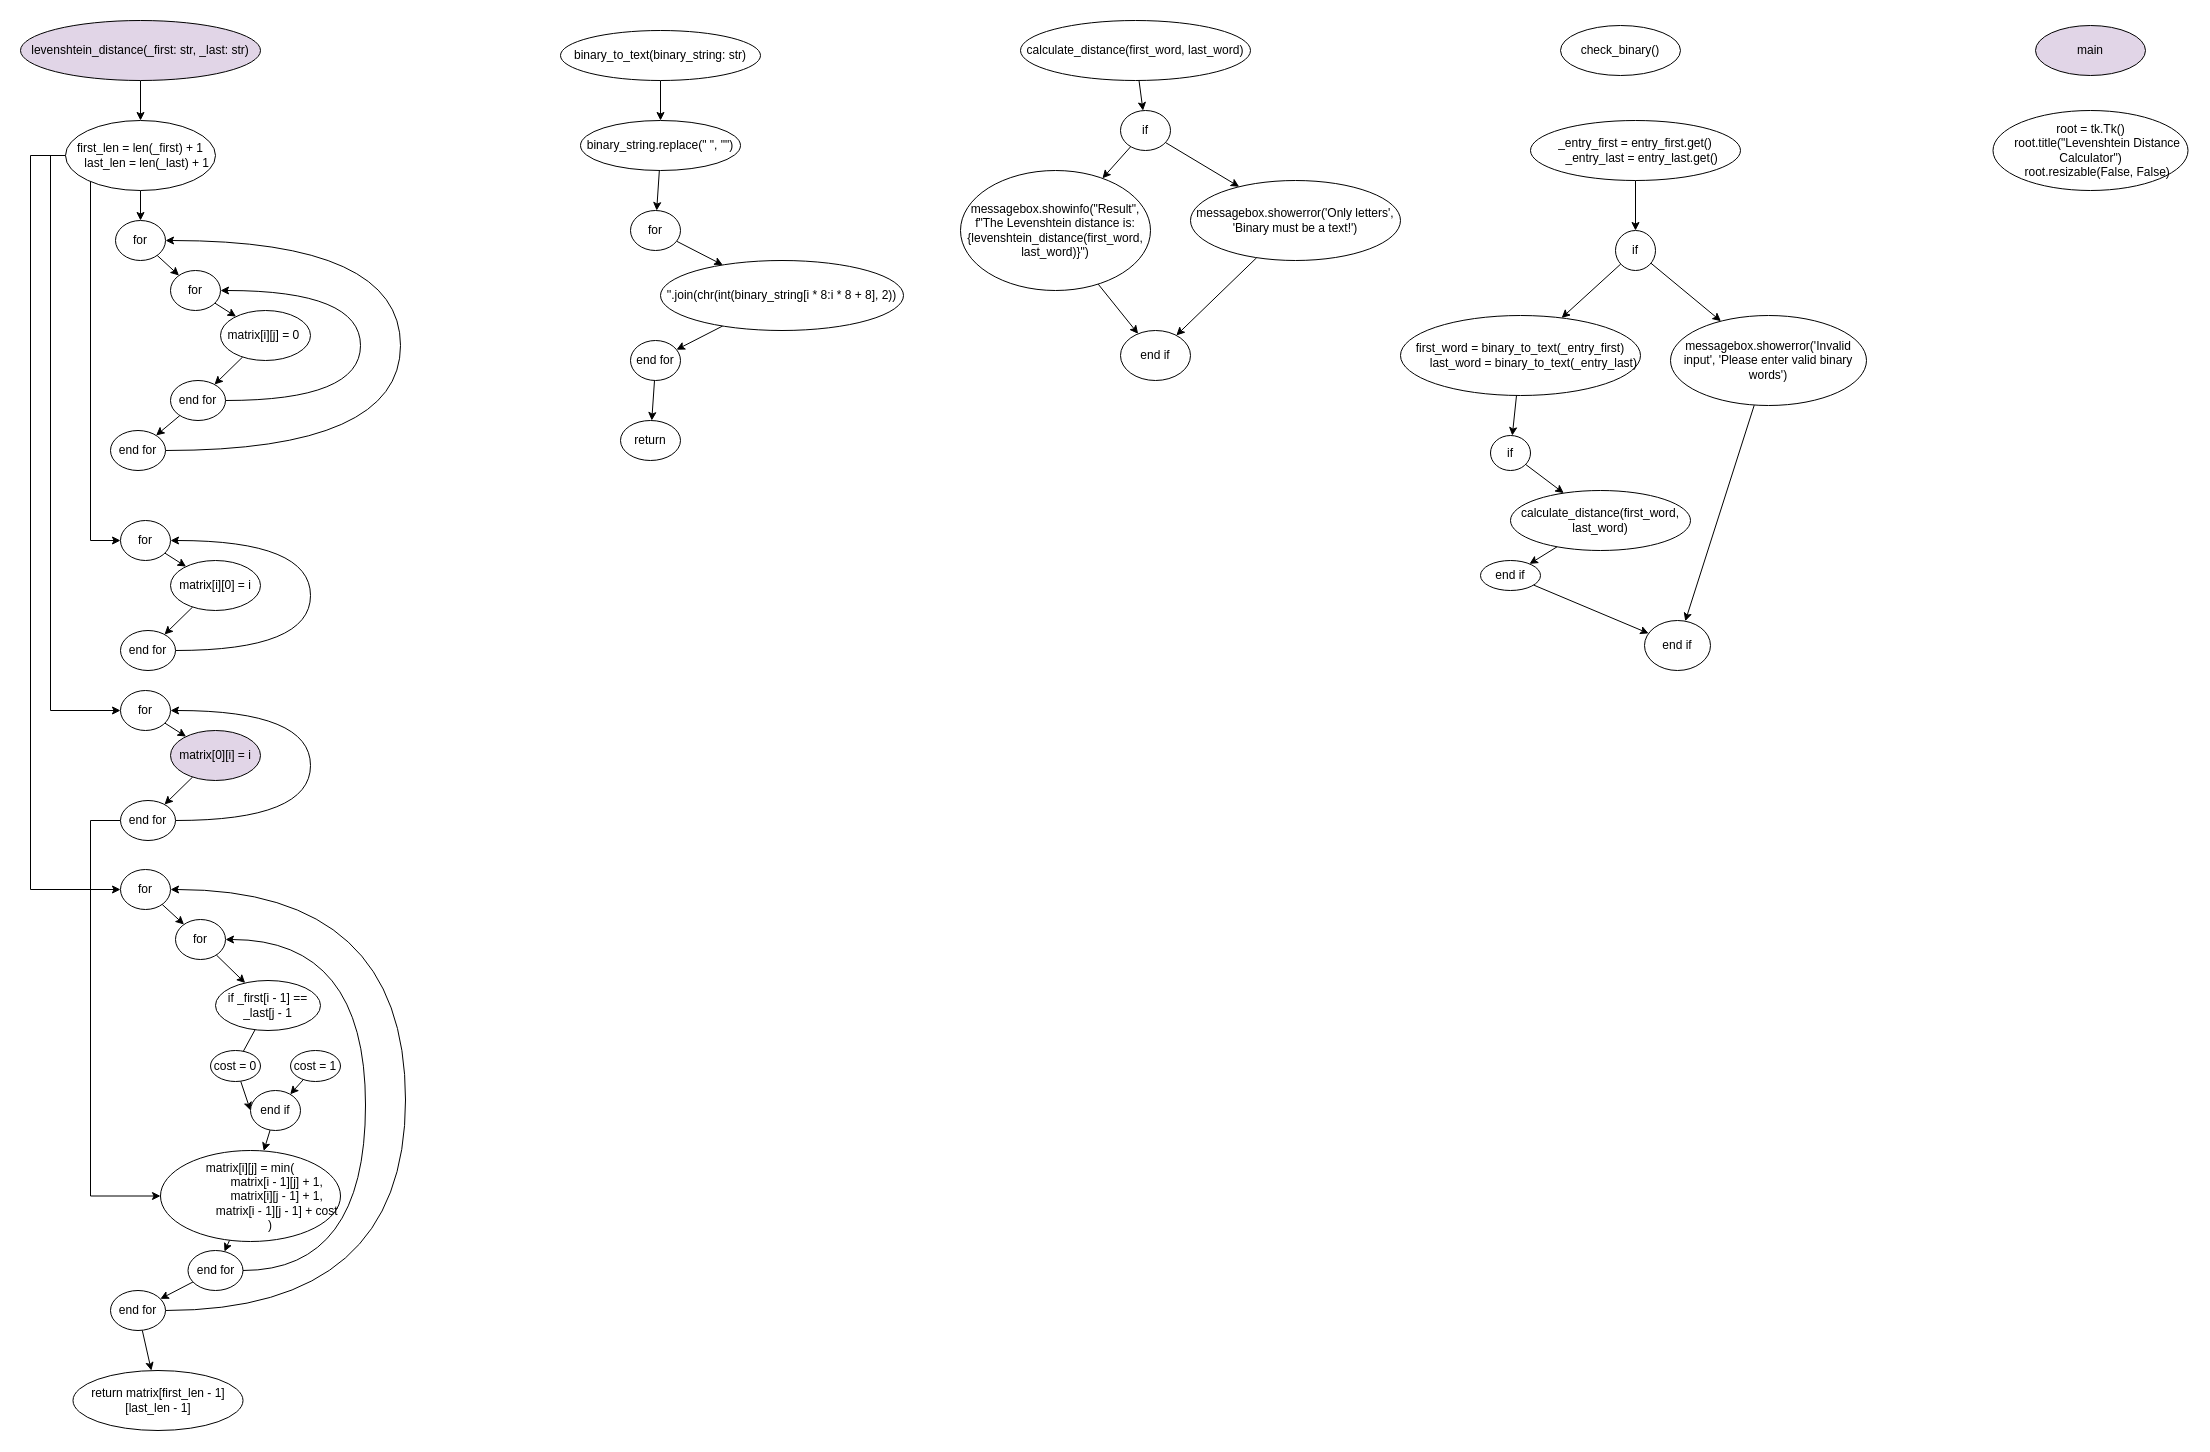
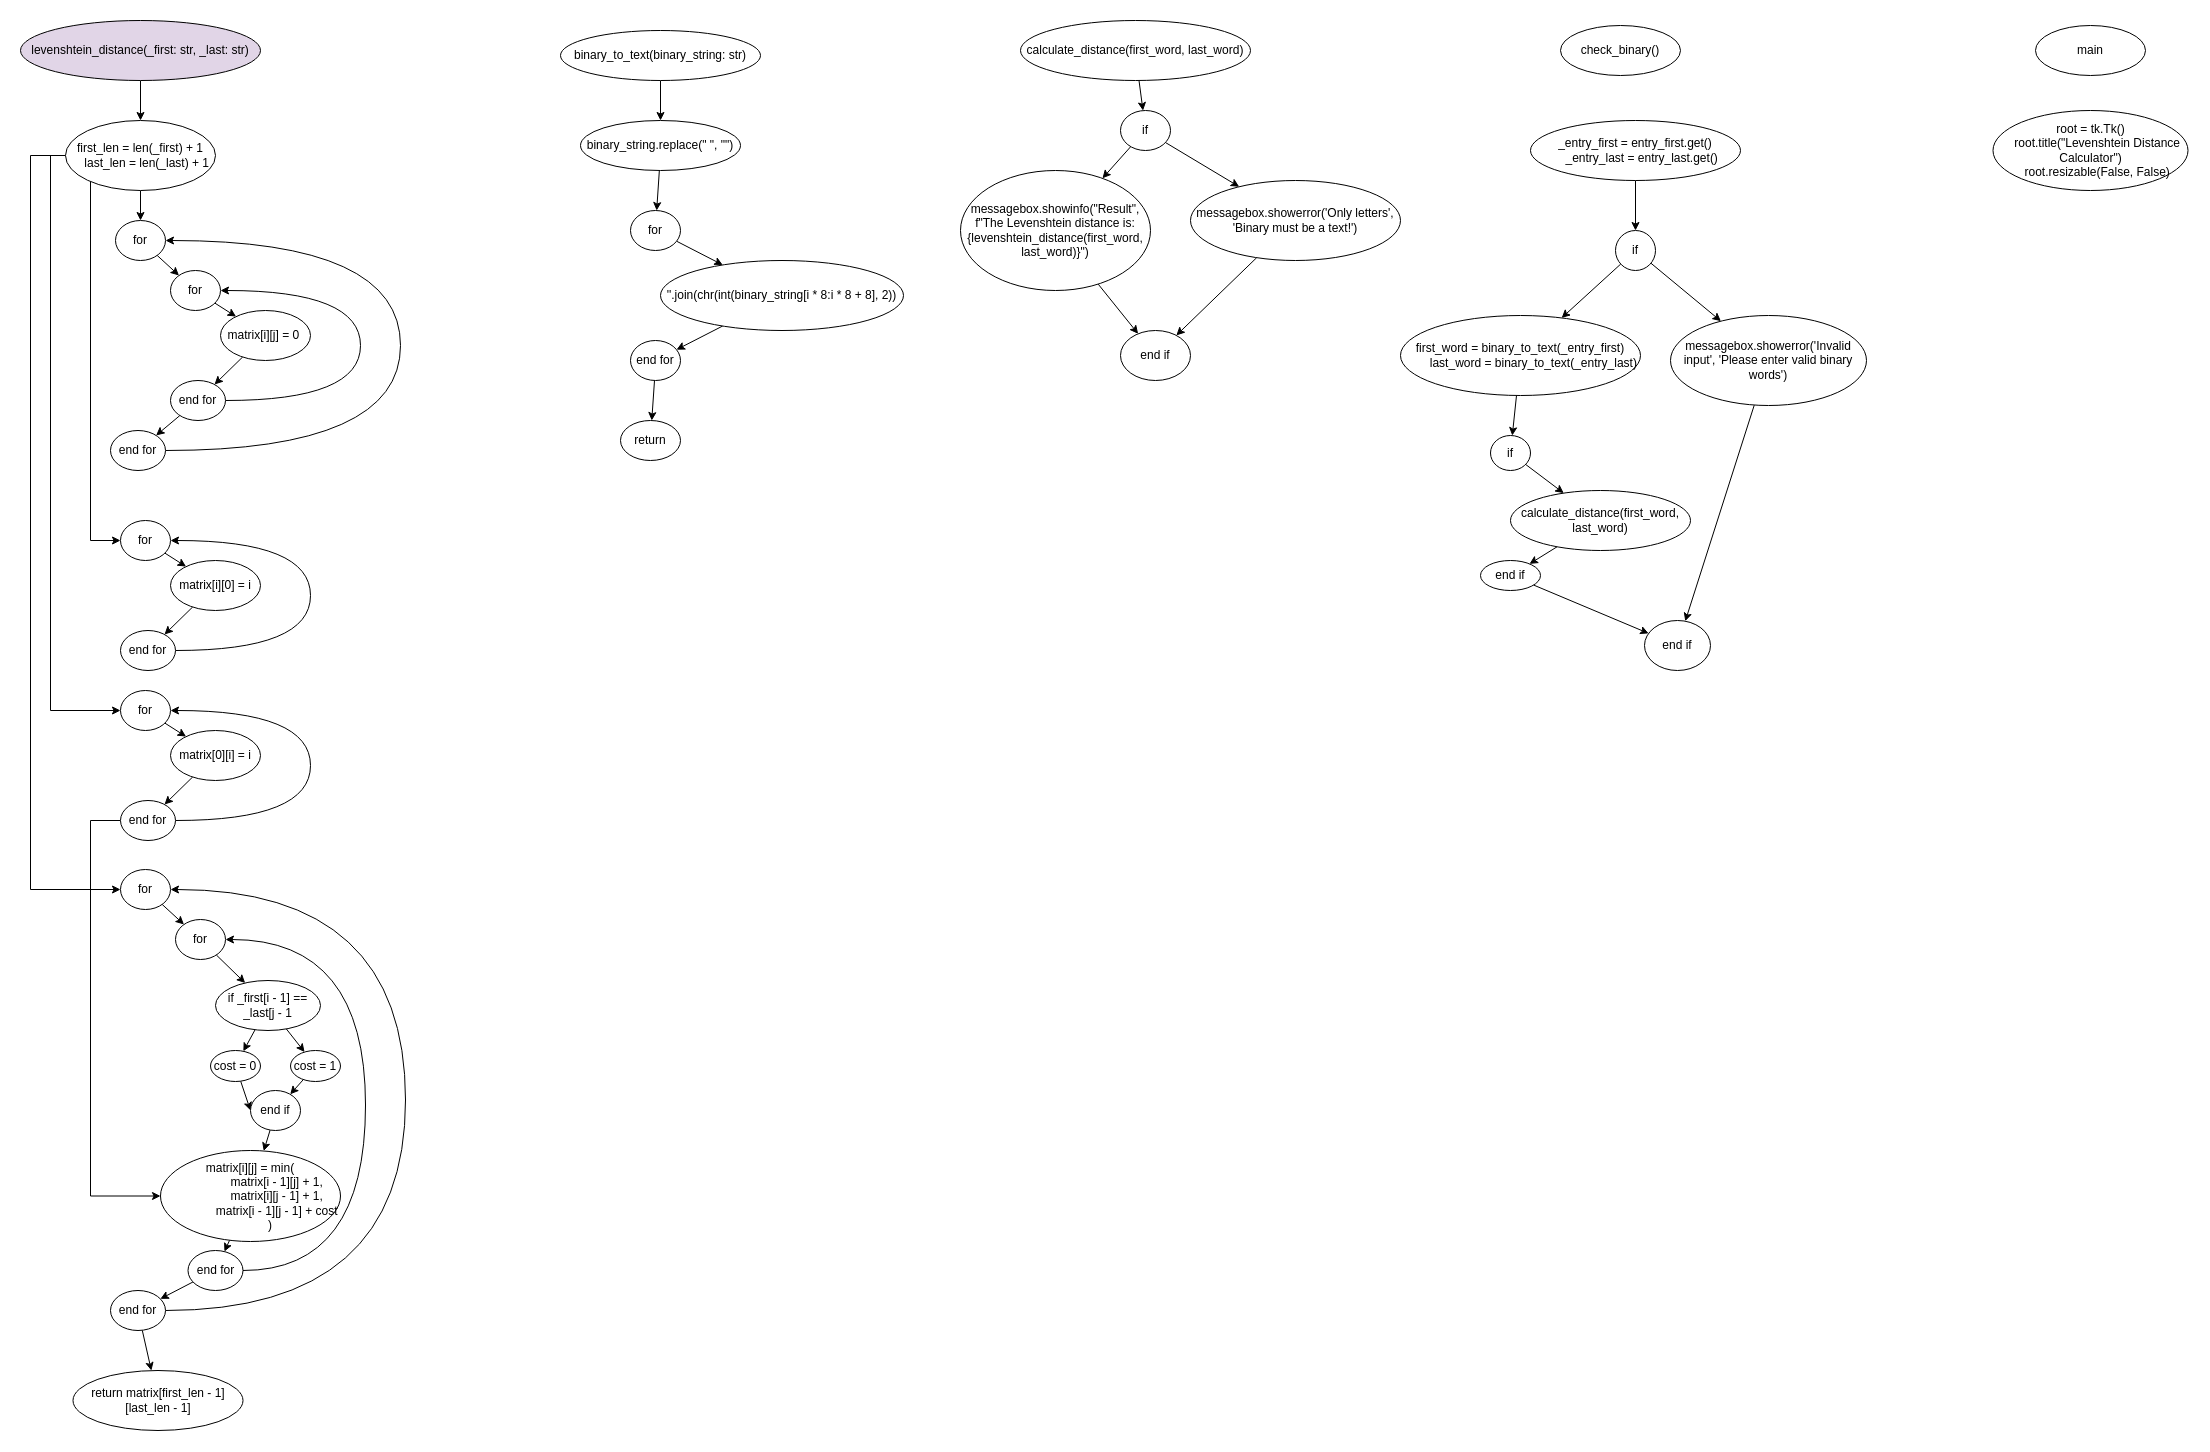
(2091, 51) -> (2091, 51)
(216, 756) -> (216, 756)
none -> (293, 1038)
(246, 1047) -> (247, 1044)
